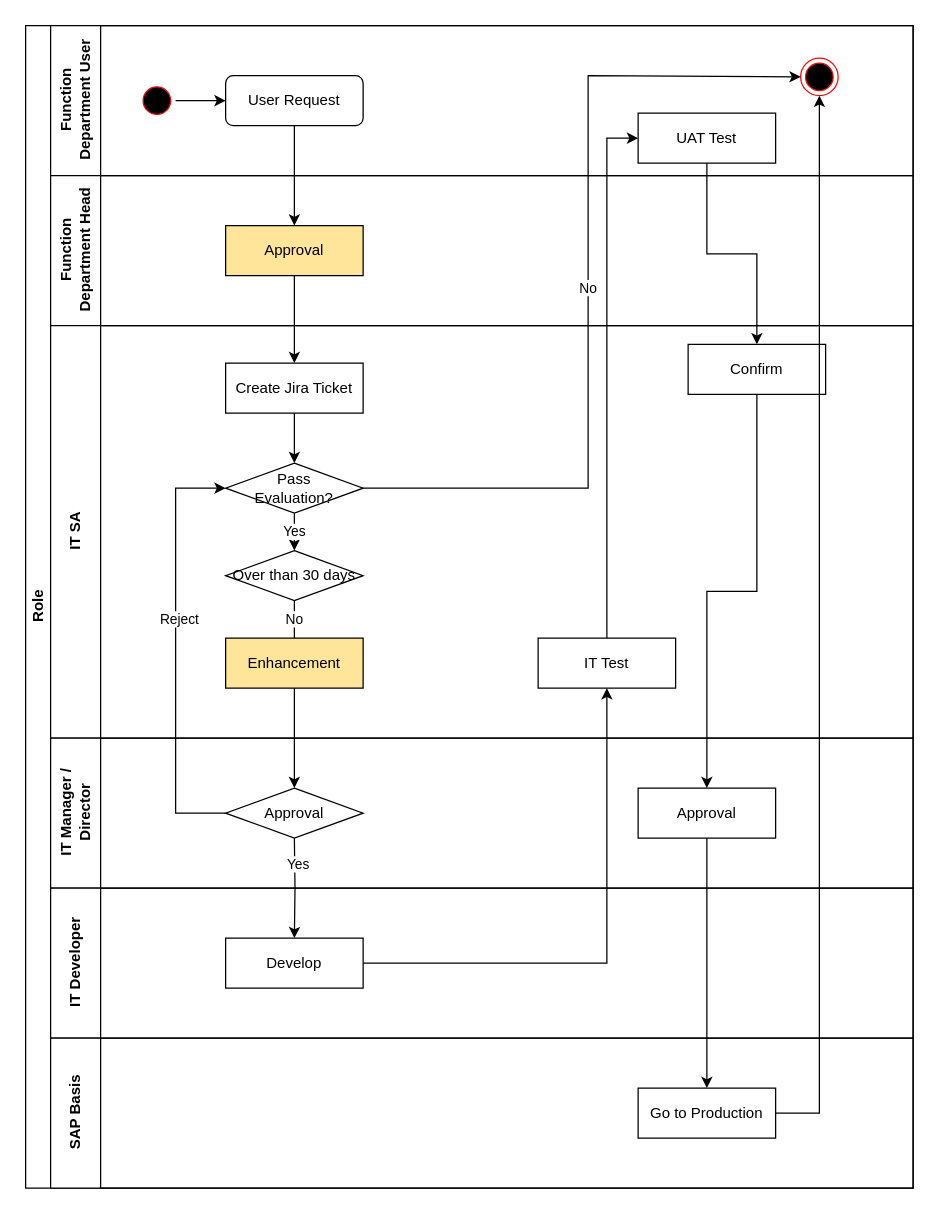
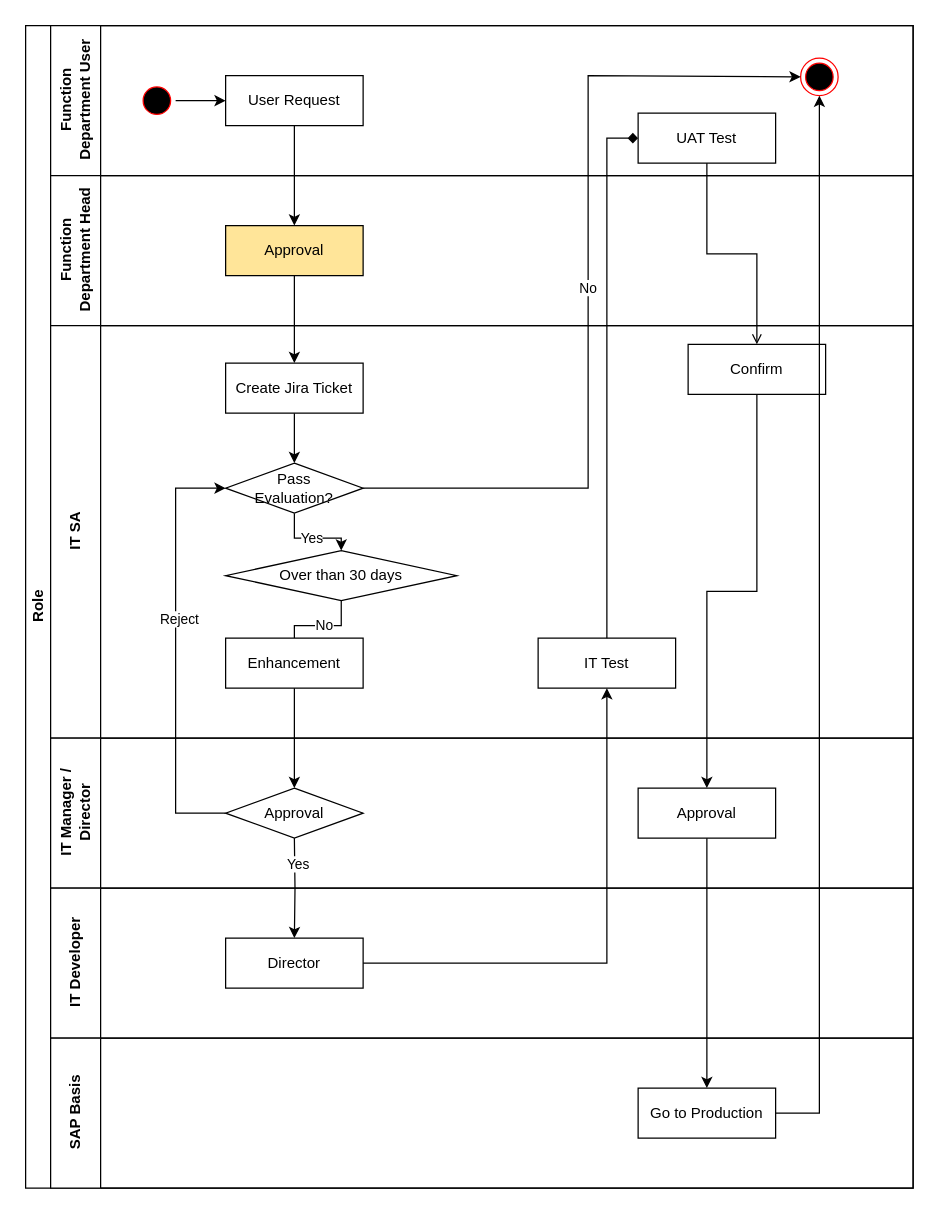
(294, 101) -> (294, 101)
(628, 138) -> (627, 138)
(757, 334) -> (757, 336)
(294, 576) -> (341, 576)
(294, 663) -> (294, 663)
(294, 963) -> (294, 963)
